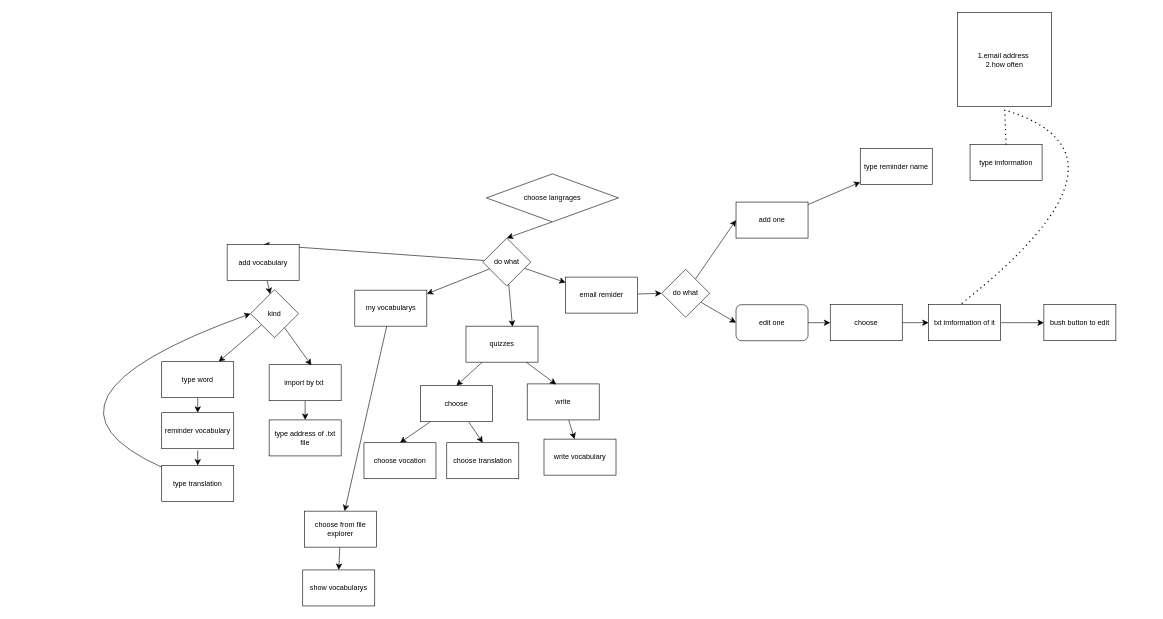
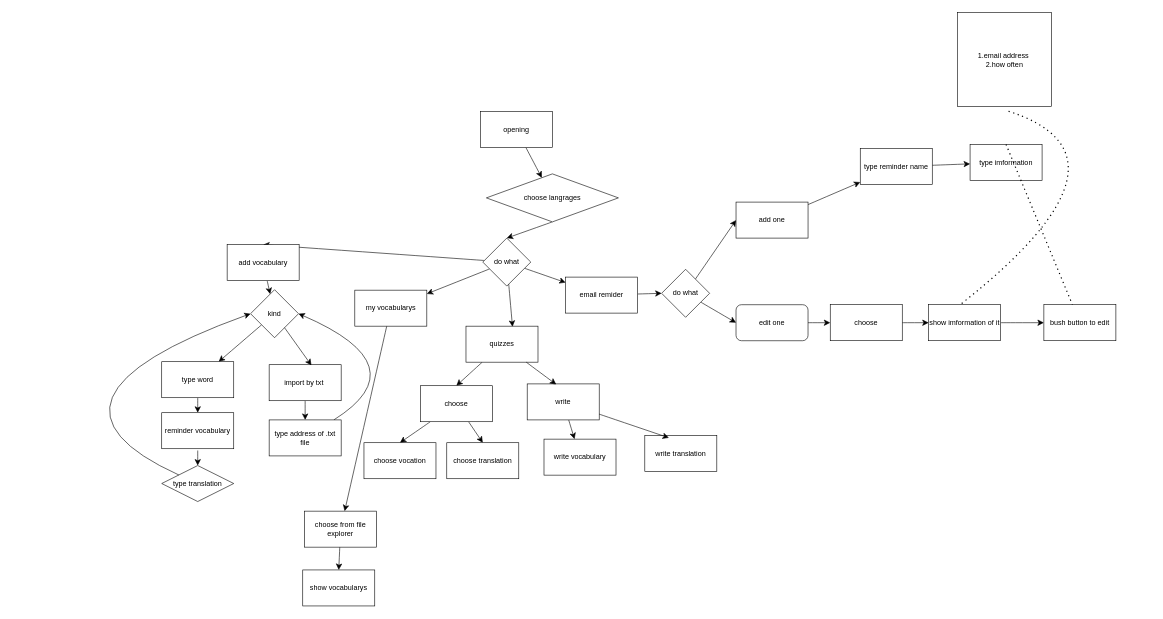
(1005, 124) -> (1046, 241)
none -> (516, 129)
none -> (532, 160)
none -> (957, 164)
(965, 323) -> (965, 323)
none -> (329, 329)
none -> (635, 426)
none -> (681, 453)
(198, 483) -> (198, 483)
